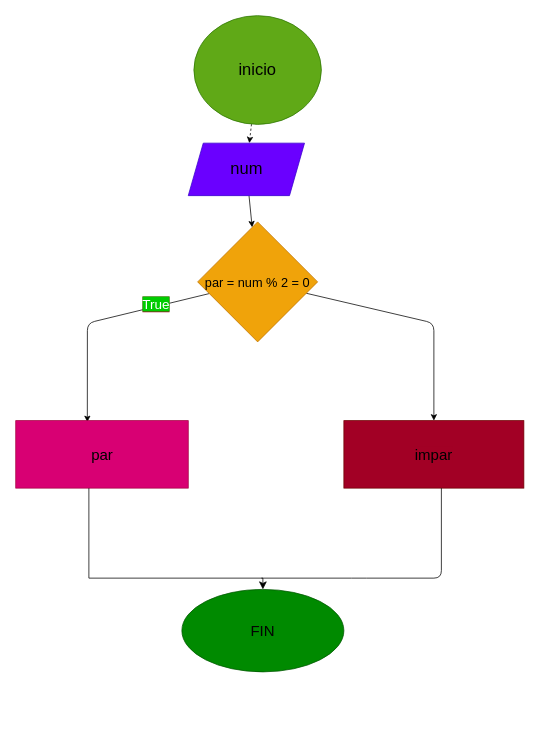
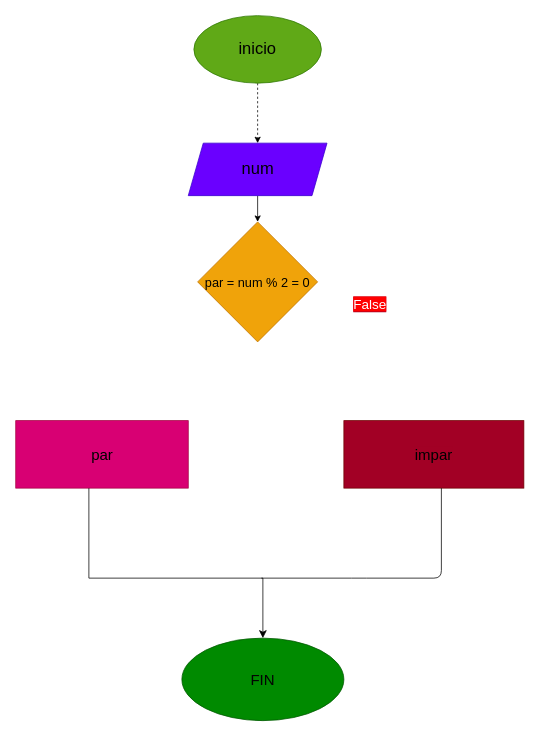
(258, 70) -> (258, 49)
(246, 169) -> (258, 169)
(156, 304) -> none
none -> (370, 304)
(372, 308) -> none
(104, 319) -> none
(263, 630) -> (263, 679)
